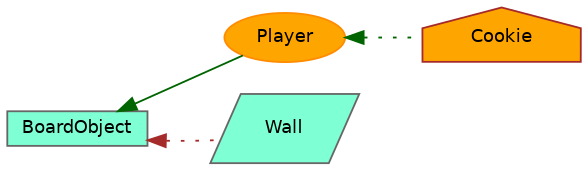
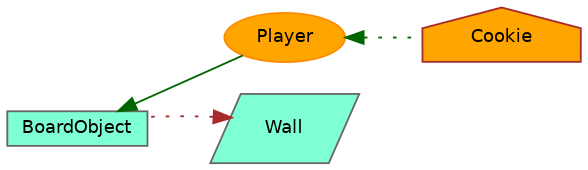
(194, 141) -> (180, 116)
